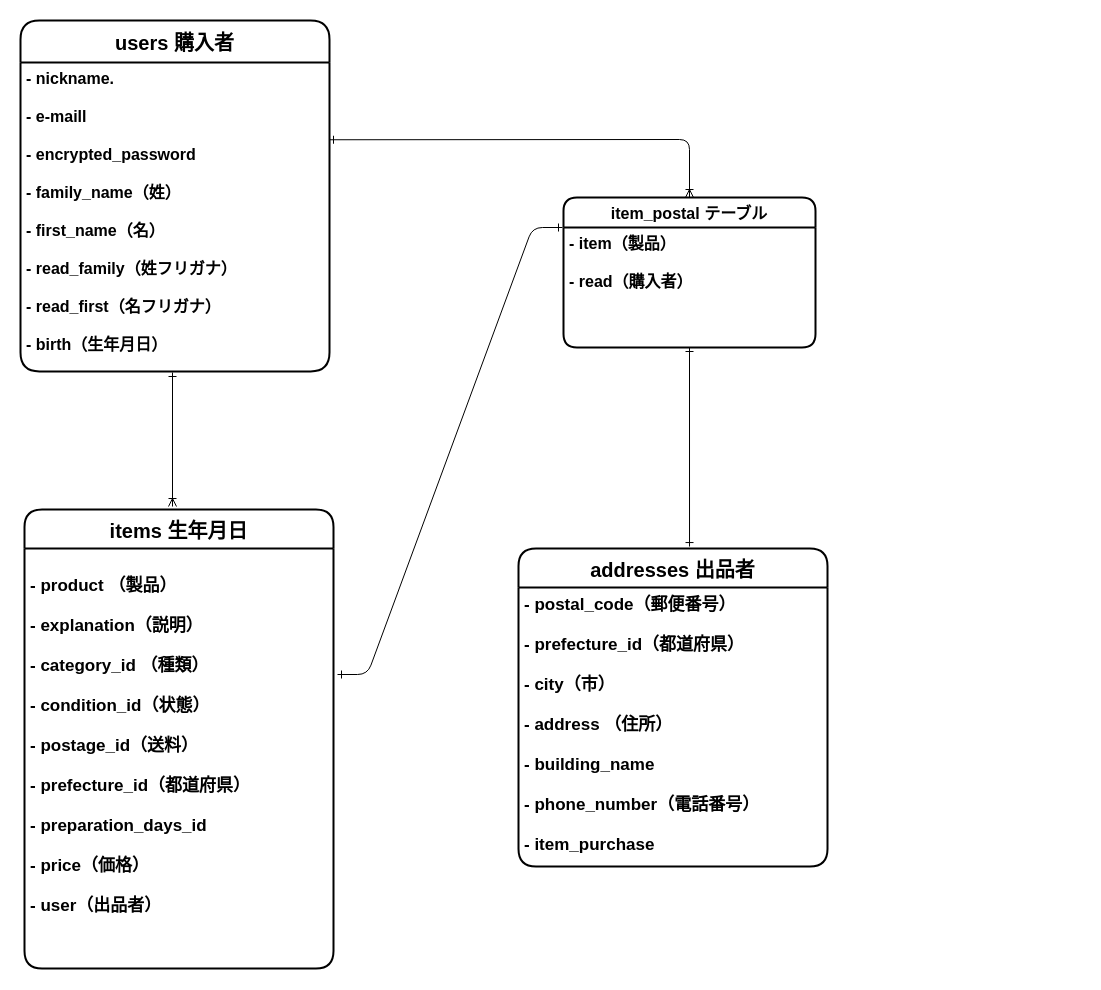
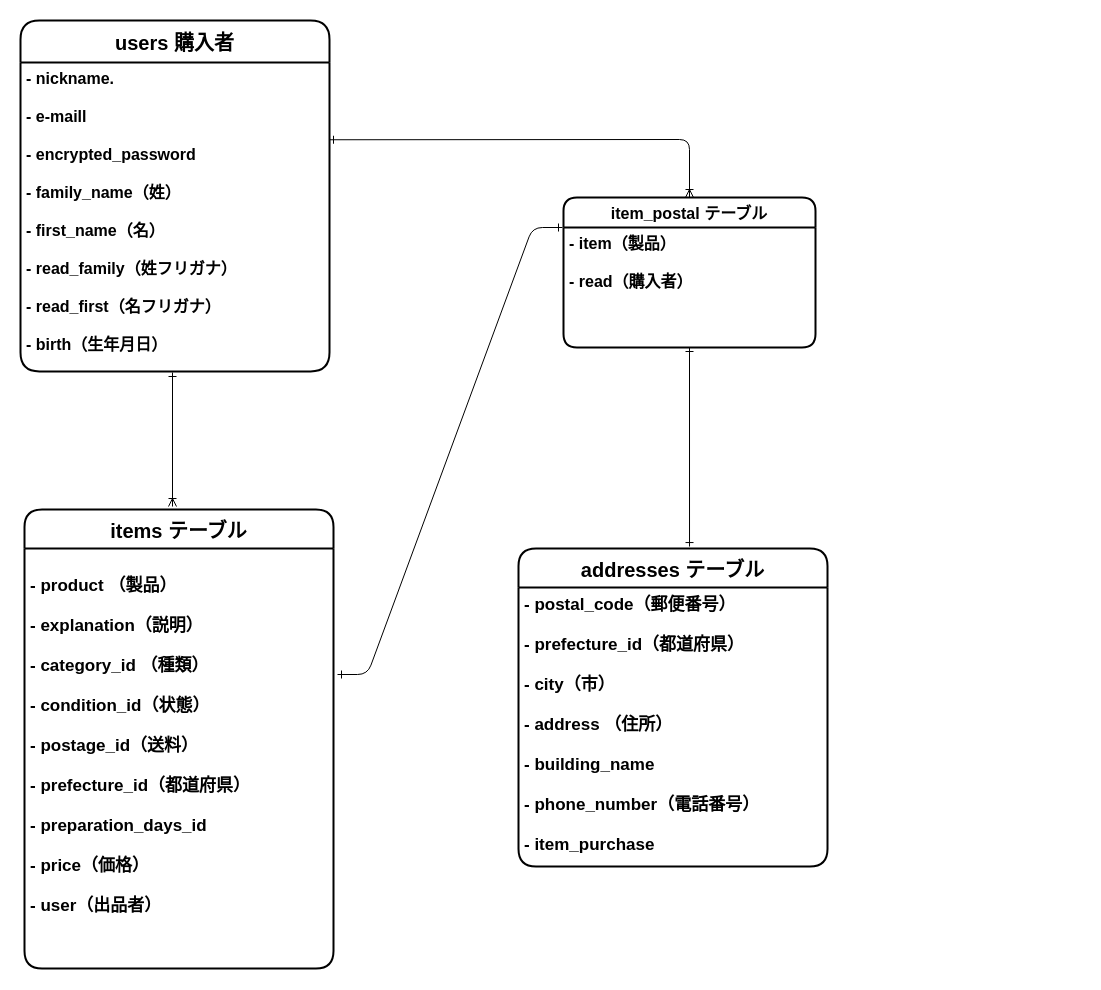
(179, 531) -> (179, 531)
(673, 570) -> (673, 570)
